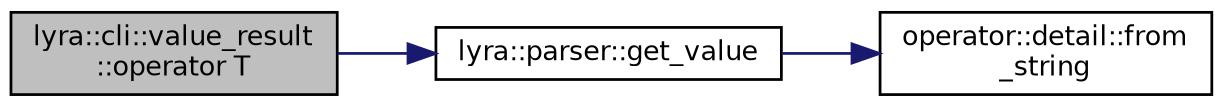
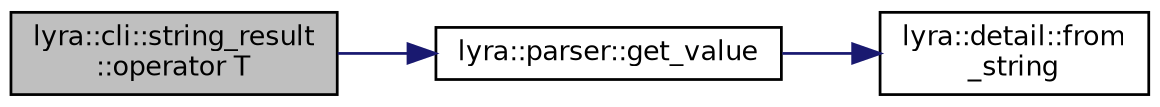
(174, 53) -> (174, 53)
(1046, 53) -> (1014, 53)
